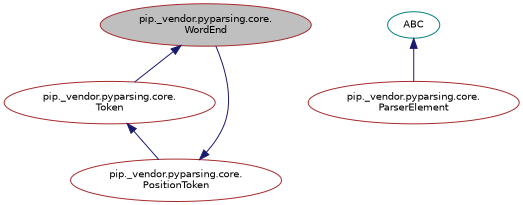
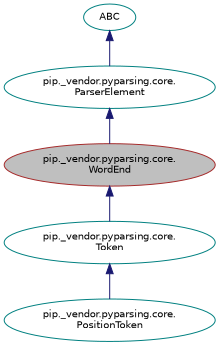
(228, 101) -> (110, 131)
(110, 103) -> (110, 243)
(414, 103) -> (110, 87)
(176, 180) -> (110, 320)
